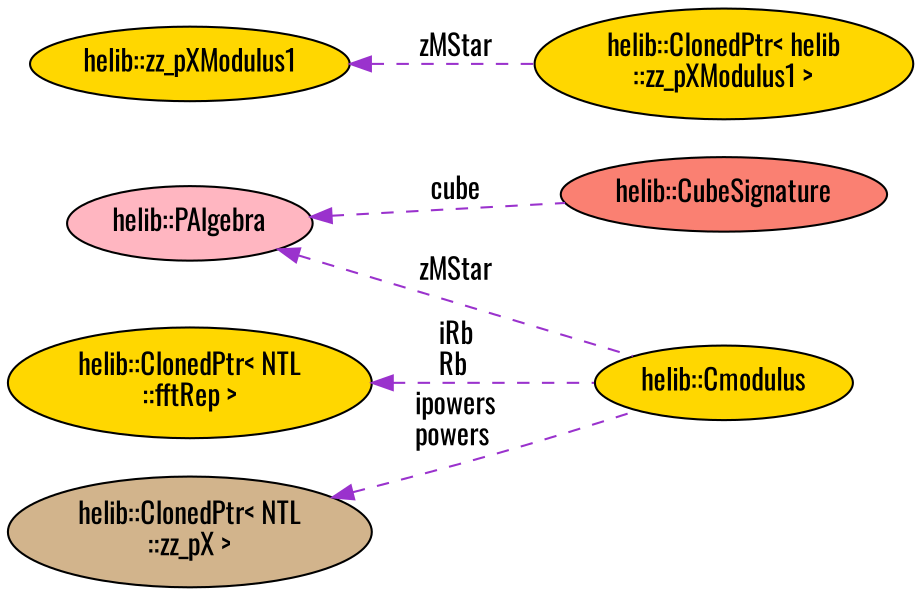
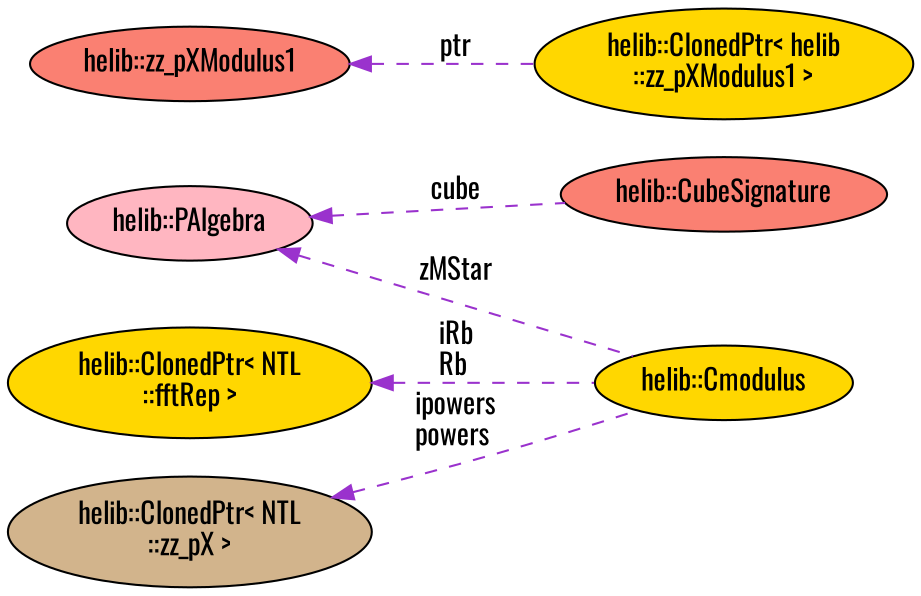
(453, 48) -> (453, 48)
(190, 64) -> (190, 64)
